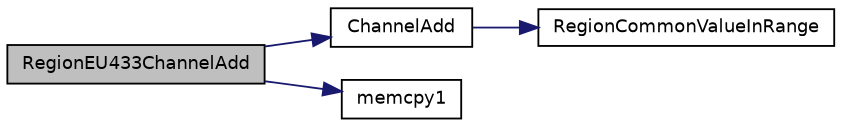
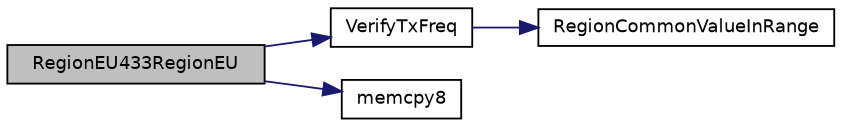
(401, 28) -> (401, 28)
(136, 64) -> (136, 64)
(401, 99) -> (401, 99)
